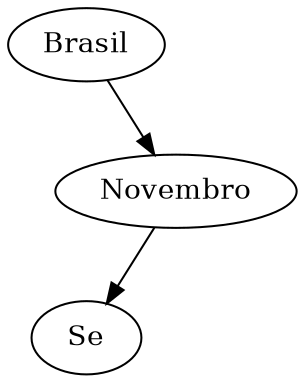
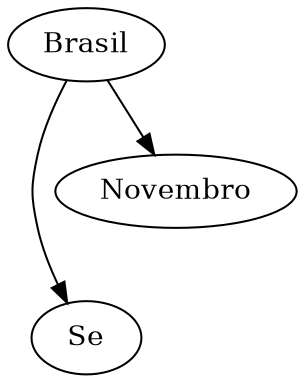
(136, 257) -> (33, 181)
